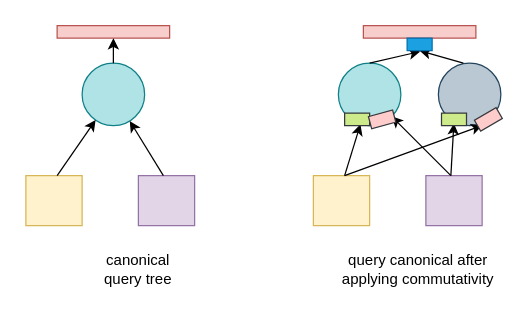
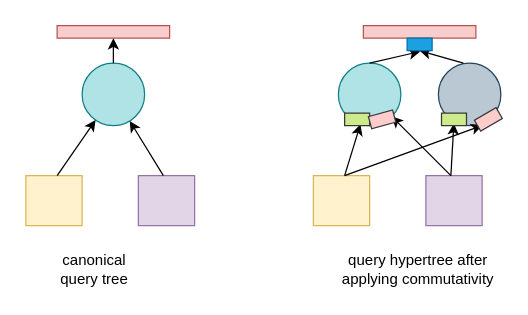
(138, 269) -> (94, 269)
(418, 269) -> (418, 269)
